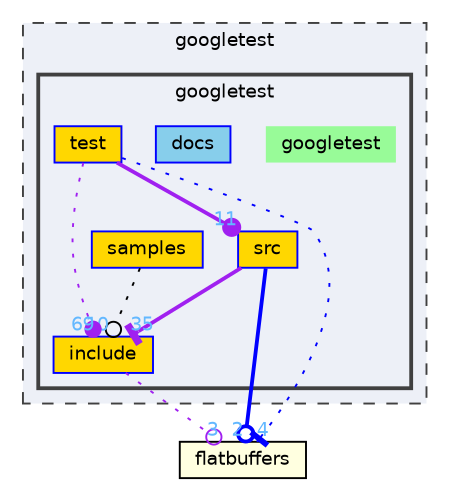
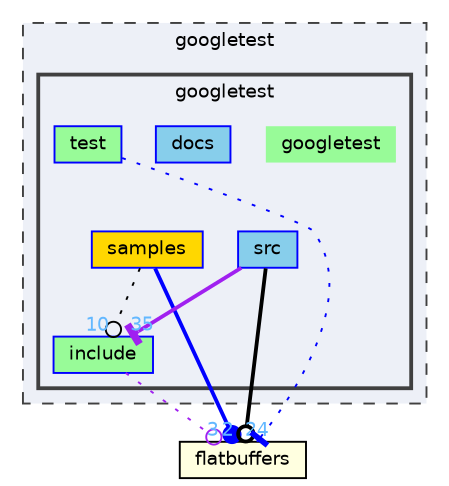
(88, 144) -> (88, 144)
(171, 193) -> none
(73, 243) -> none
(268, 250) -> (268, 250)
(256, 347) -> (256, 347)
none -> (192, 348)
(103, 355) -> (103, 355)
